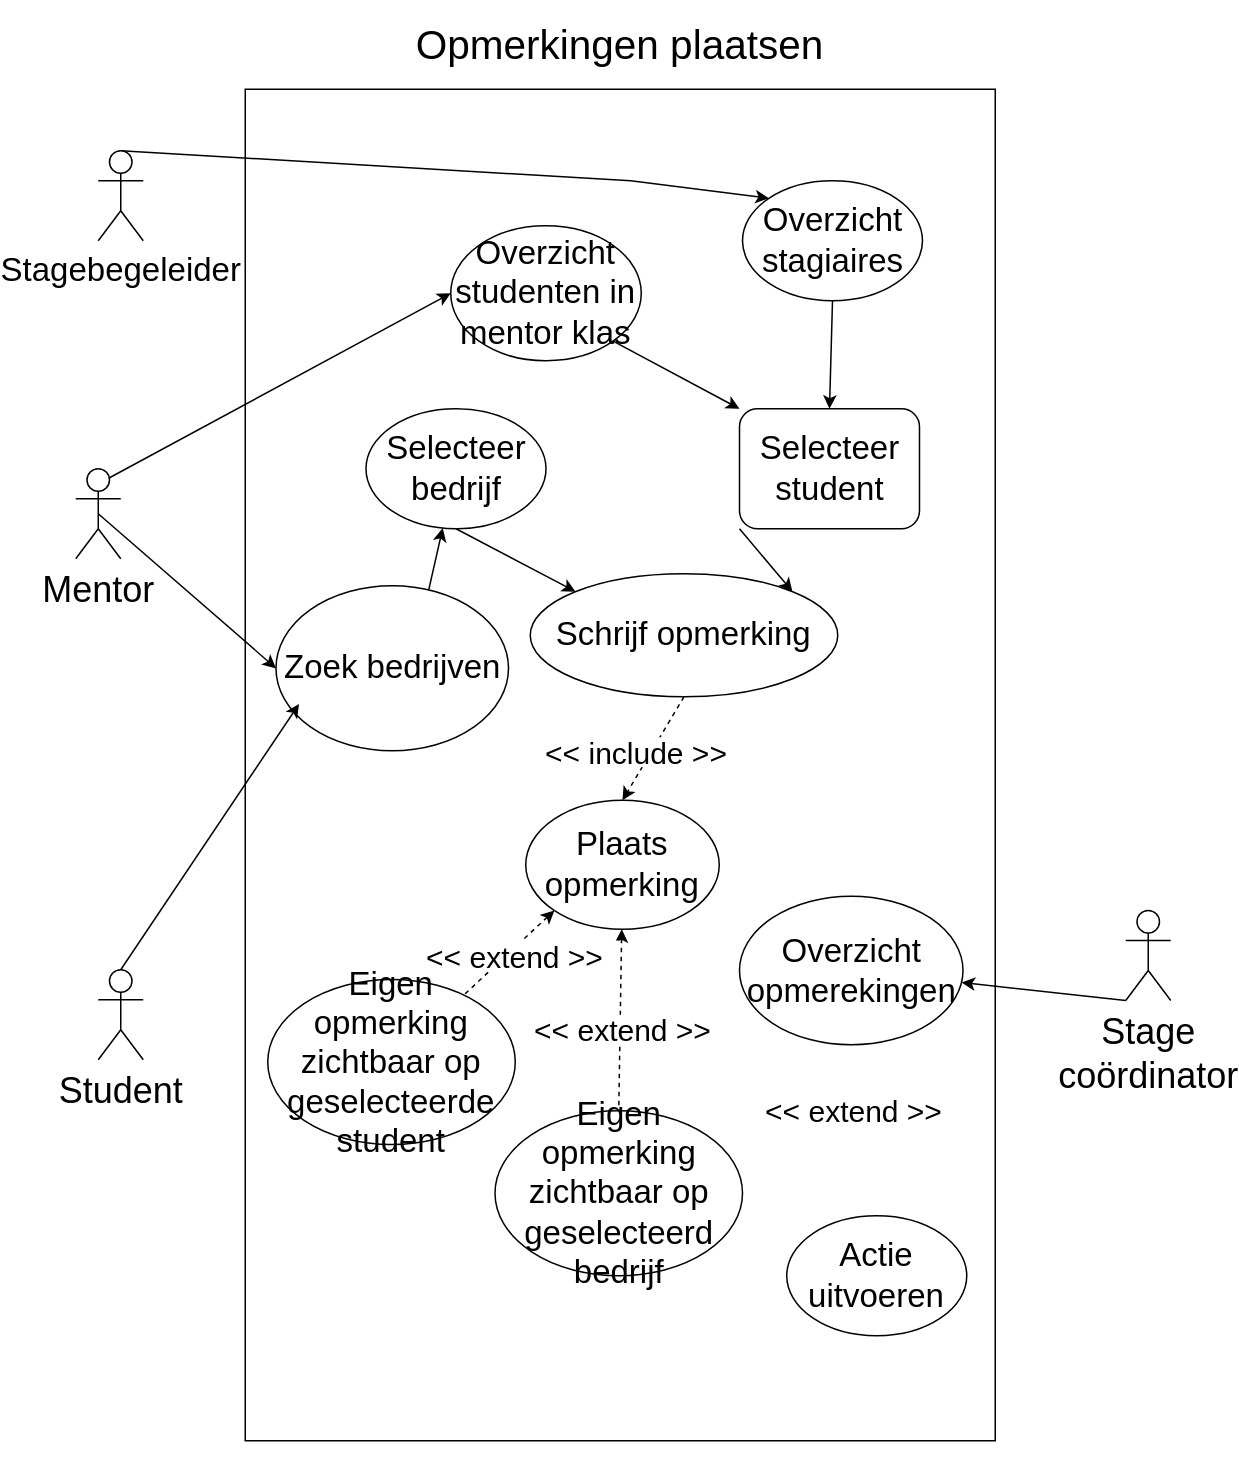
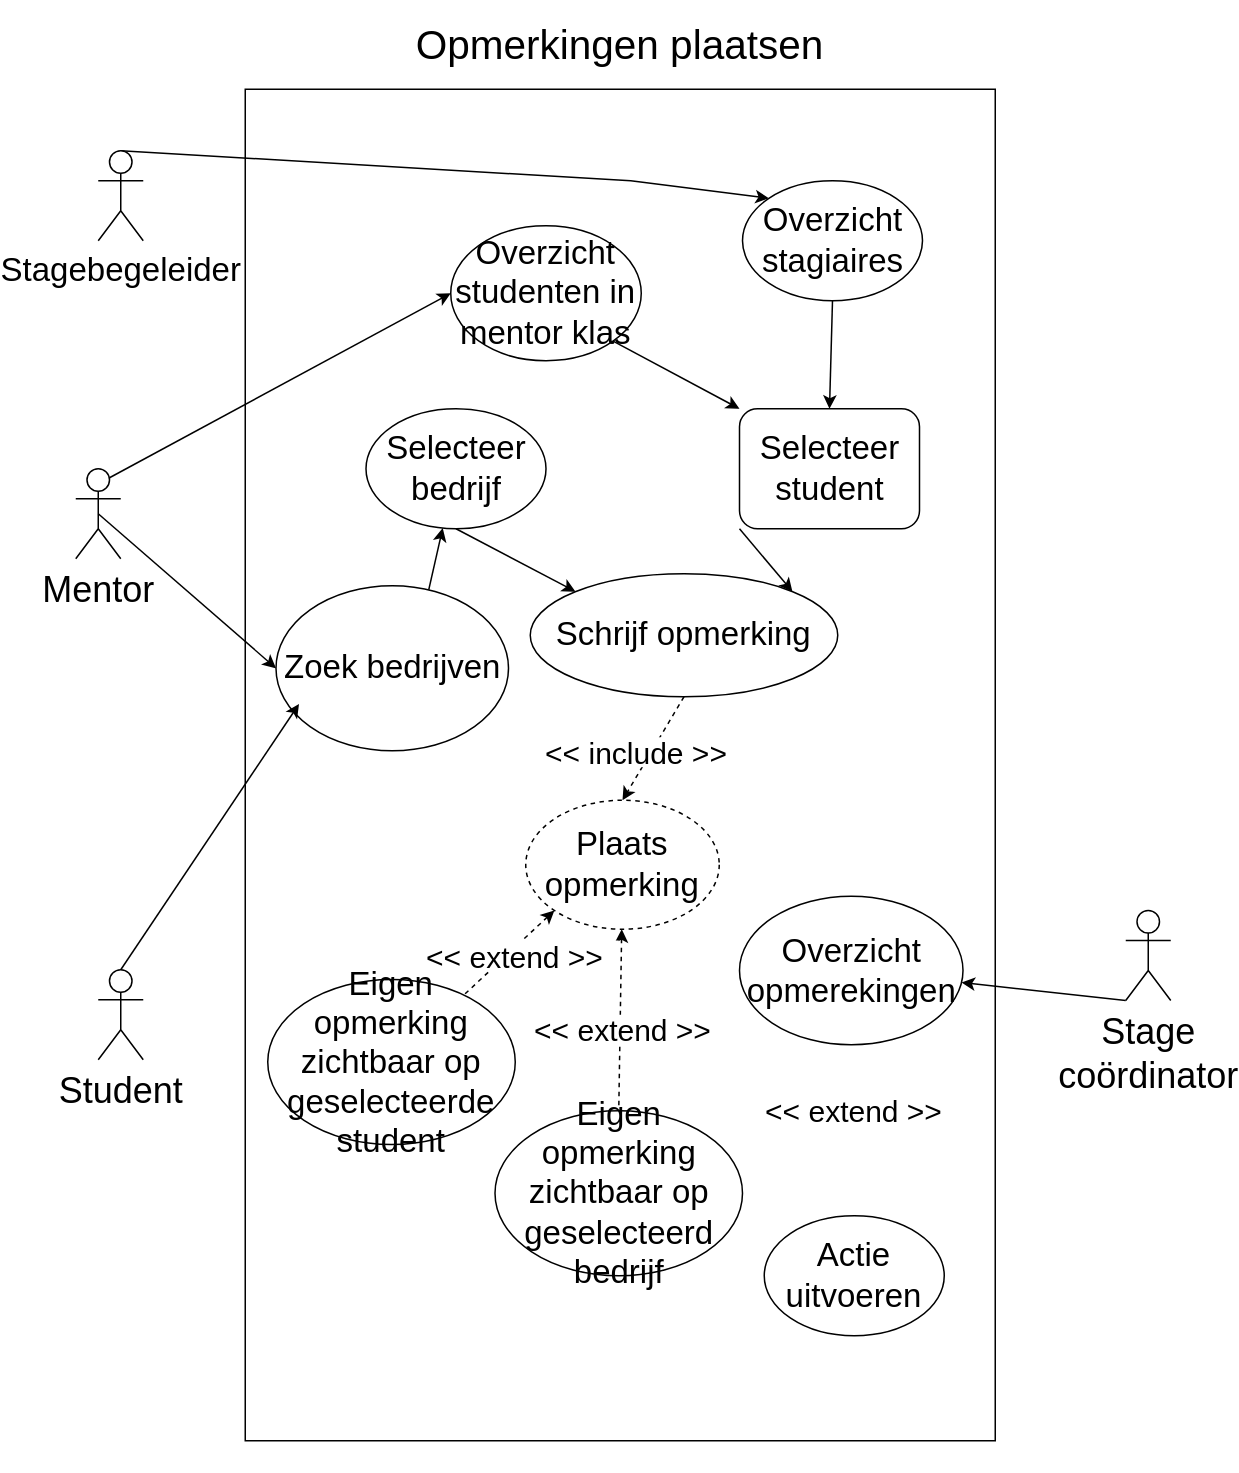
(623, 865) -> (623, 865)
(877, 1276) -> (854, 1276)
